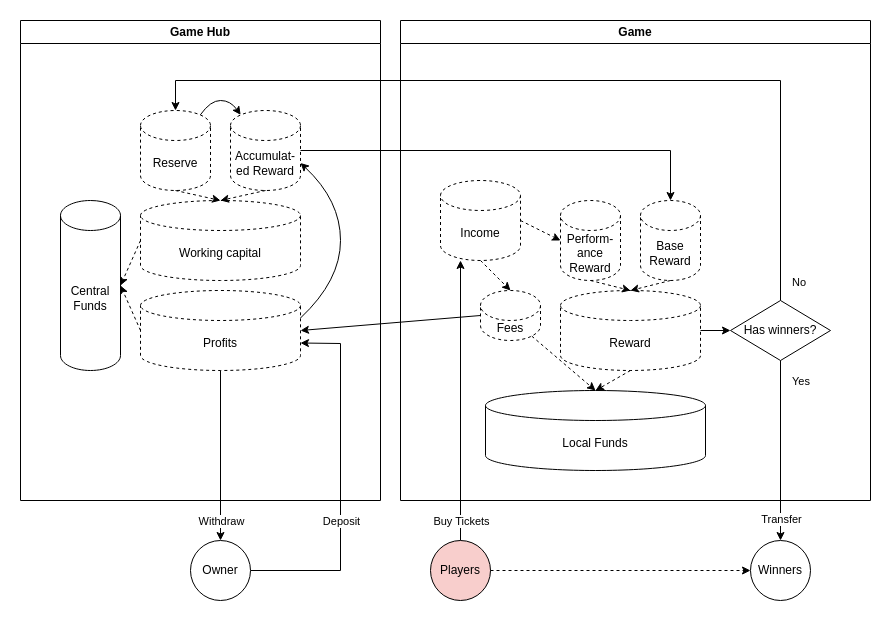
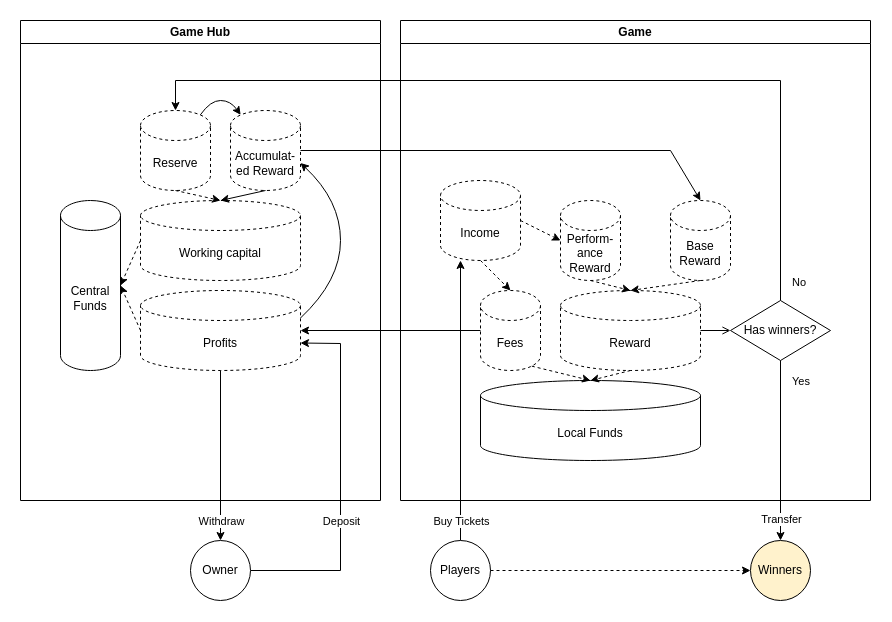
(246, 195) -> (246, 195)
(671, 241) -> (701, 241)
(511, 316) -> (511, 331)
(722, 331) -> (724, 331)
(596, 431) -> (591, 421)
(461, 571) -> (461, 571)
(781, 571) -> (781, 571)
